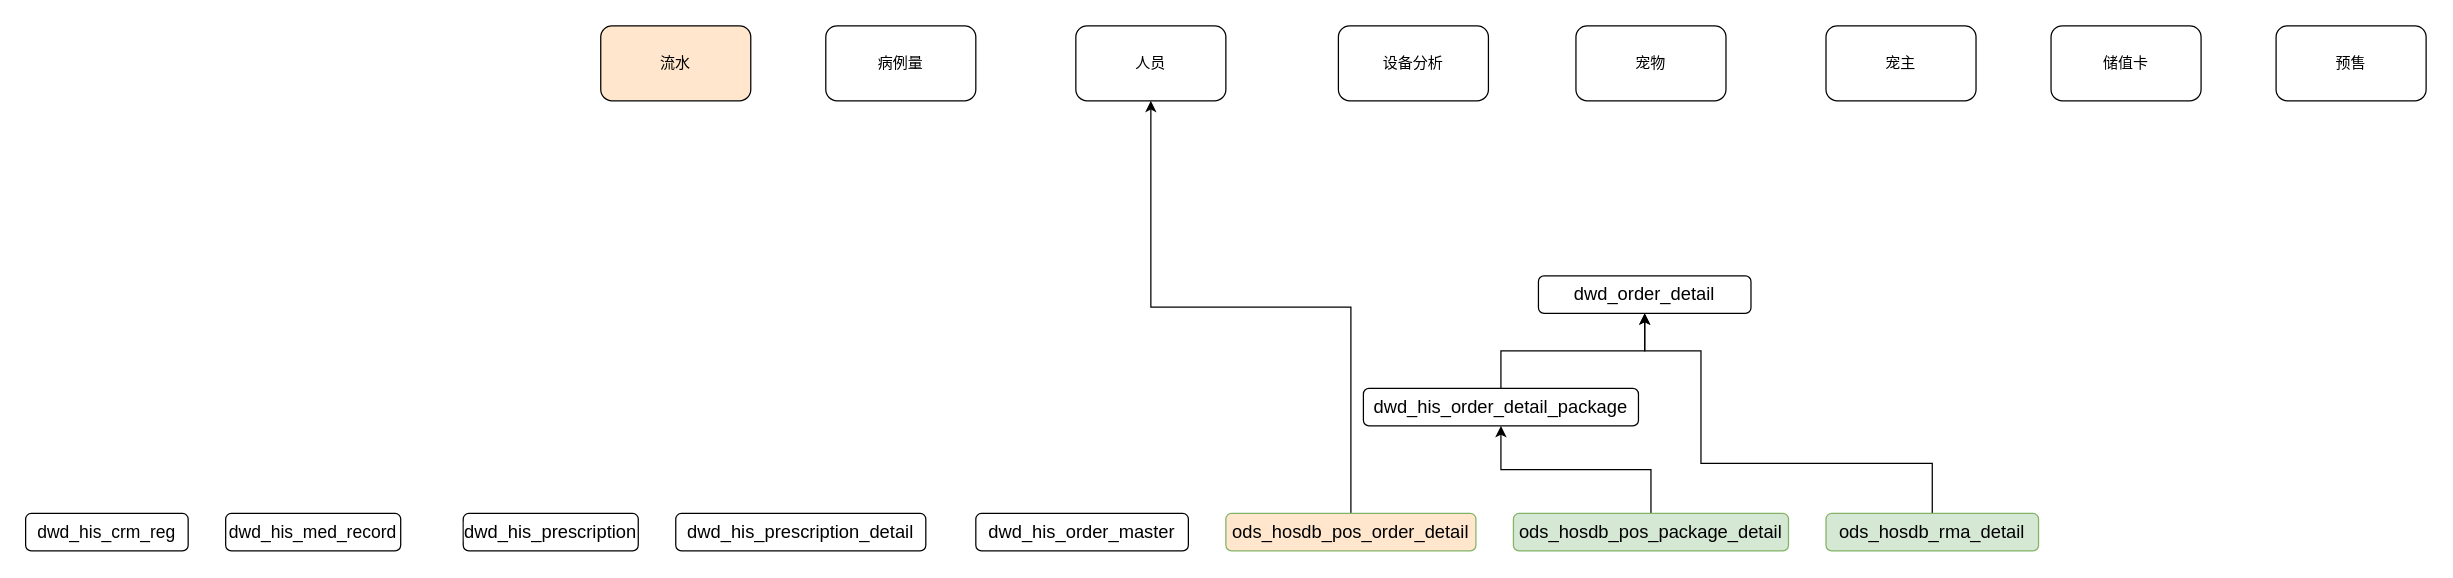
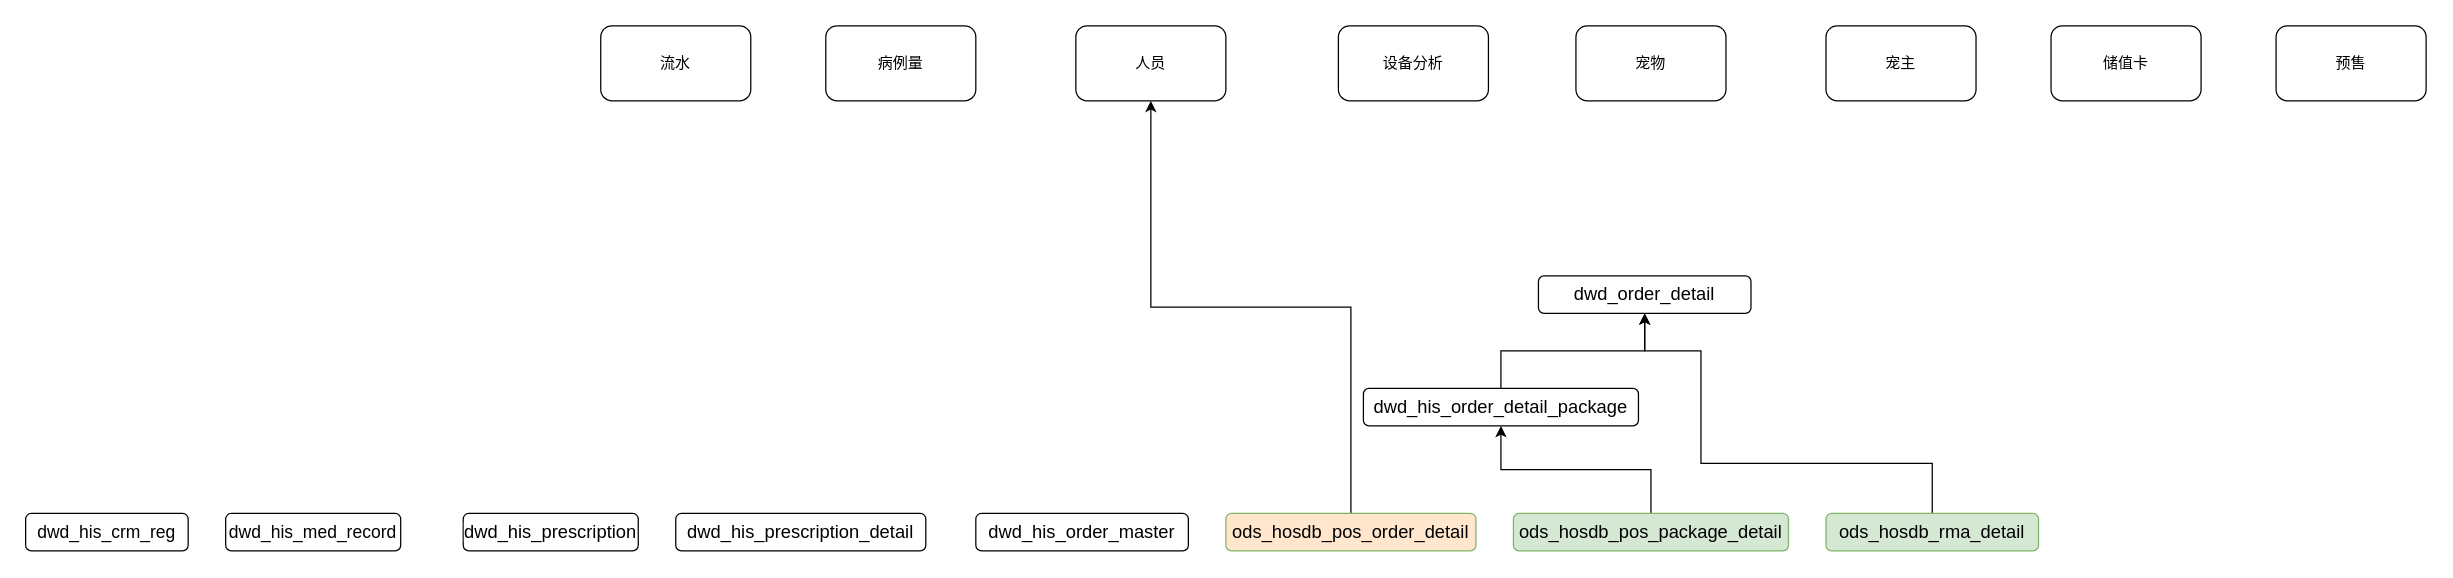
(676, 63) -> (676, 63)
